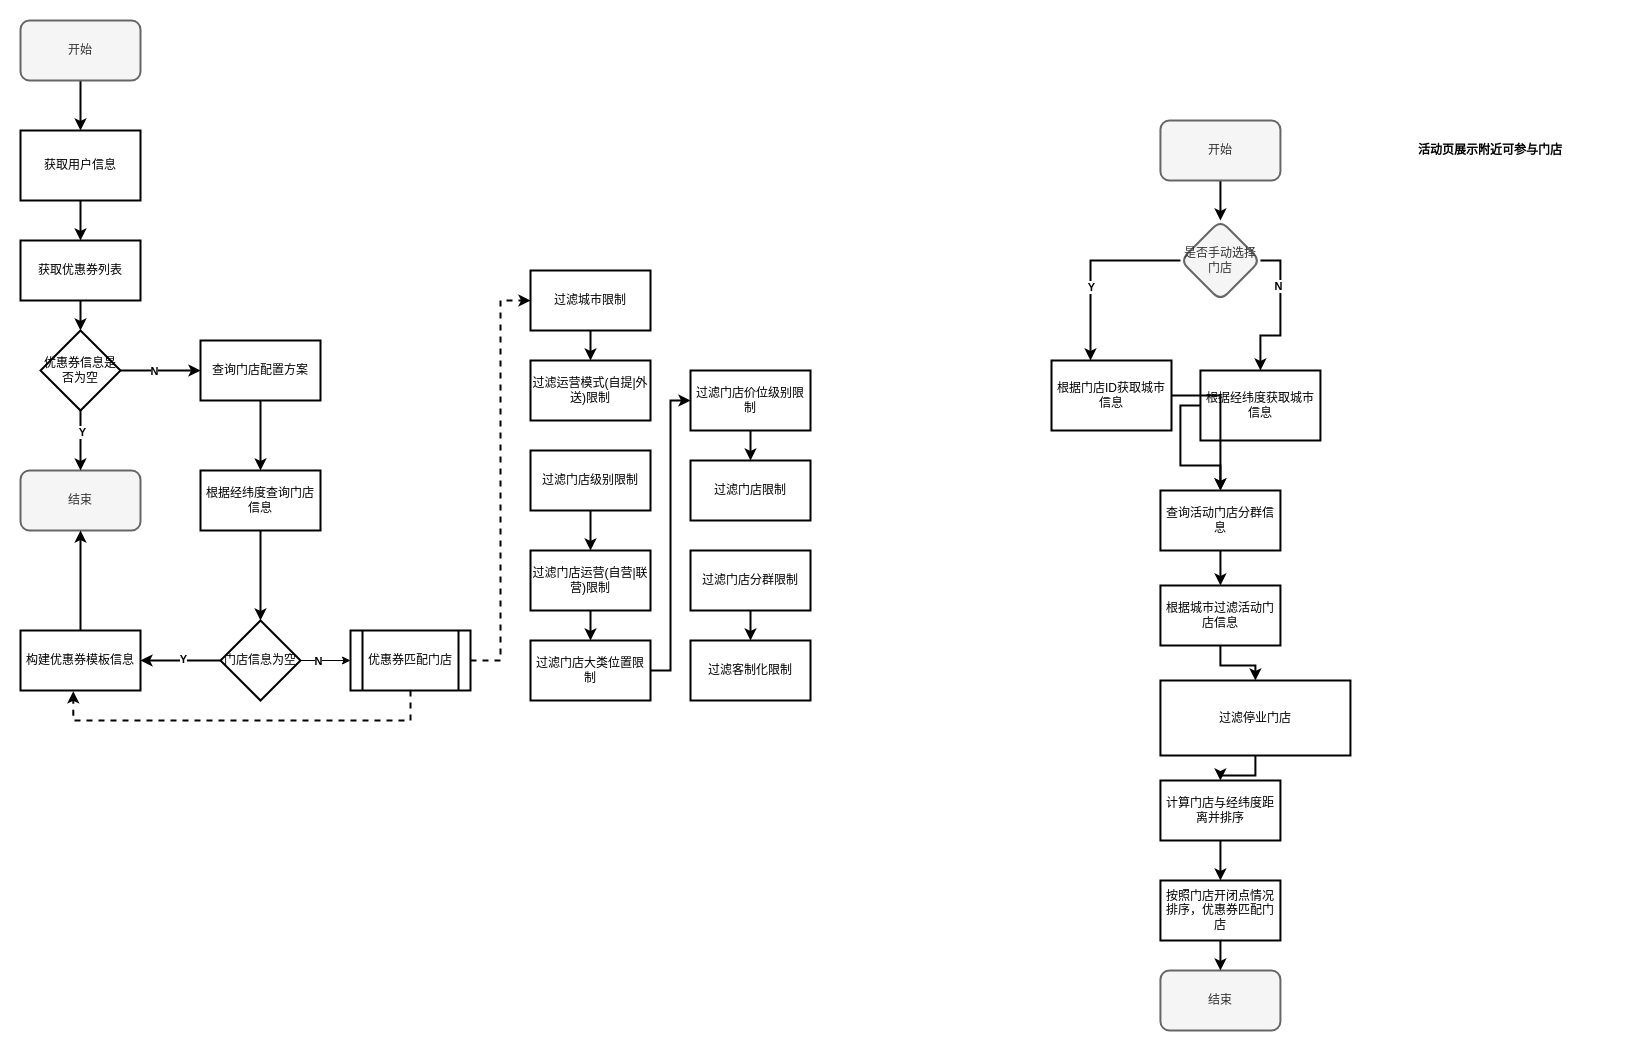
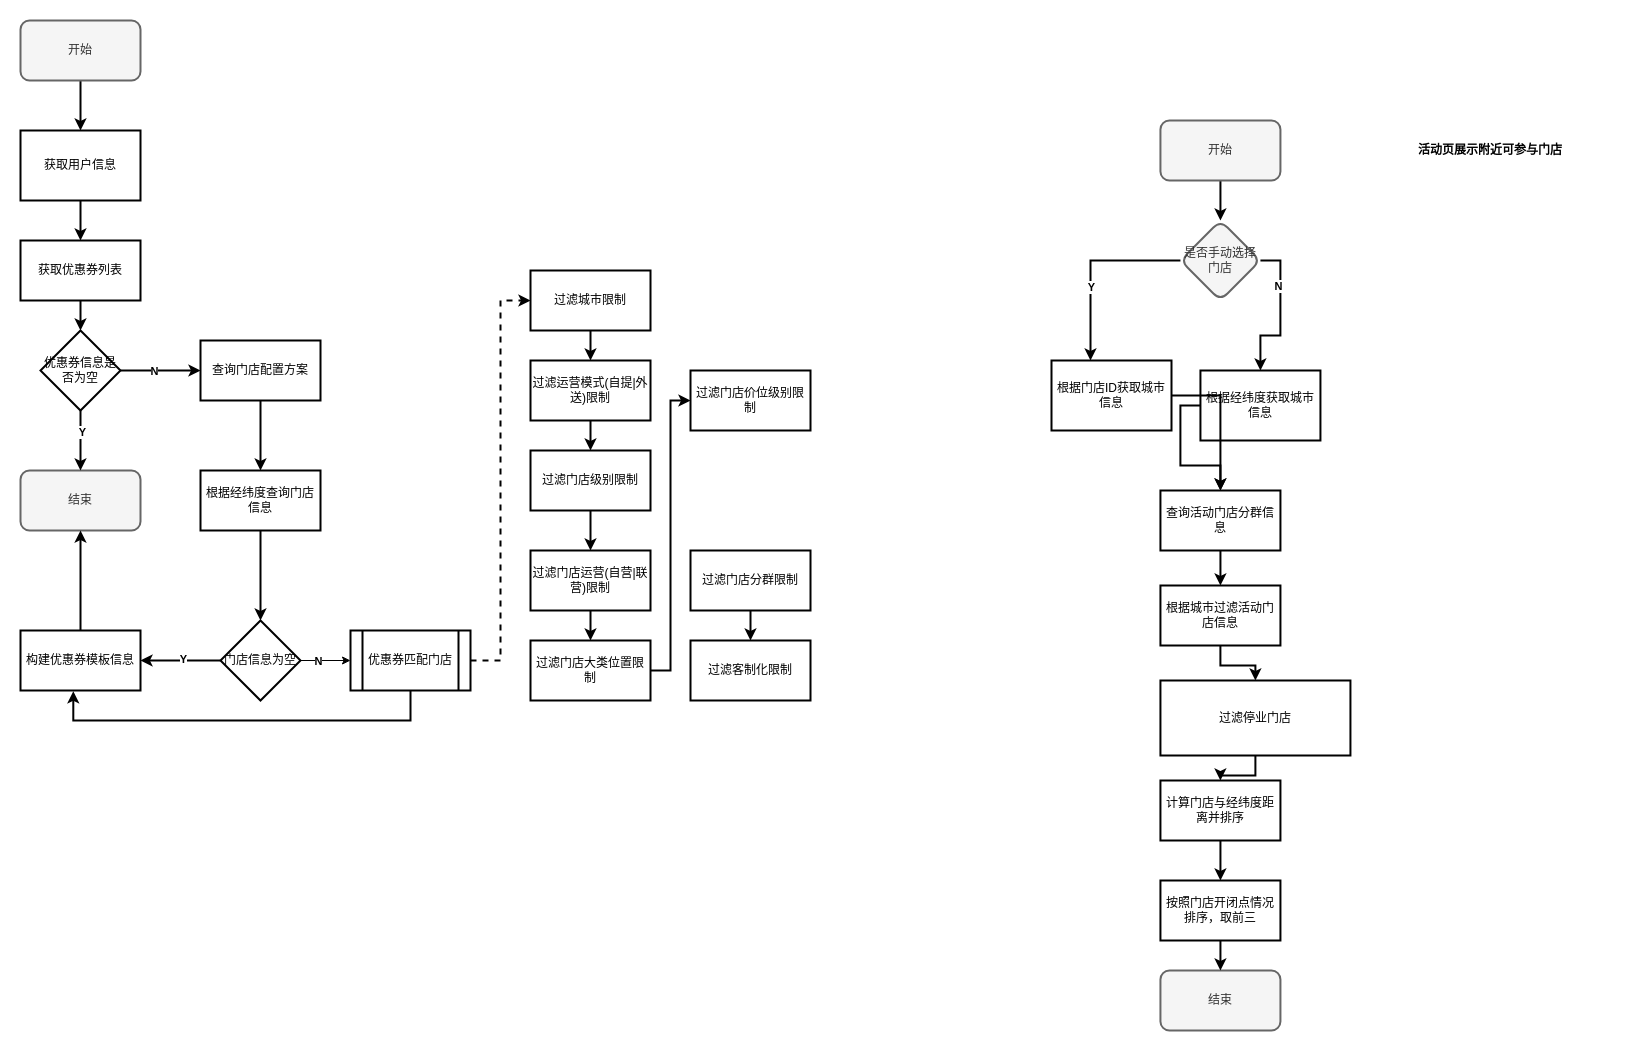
none -> (591, 441)
(751, 451) -> none
(751, 491) -> none
(247, 721) -> (247, 721)
(1221, 911) -> (1221, 911)
